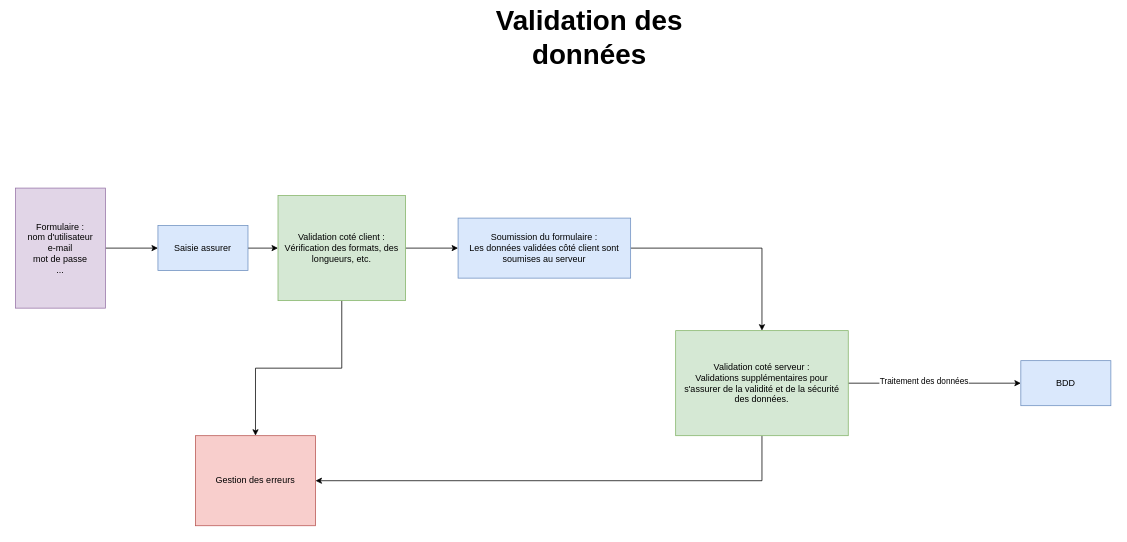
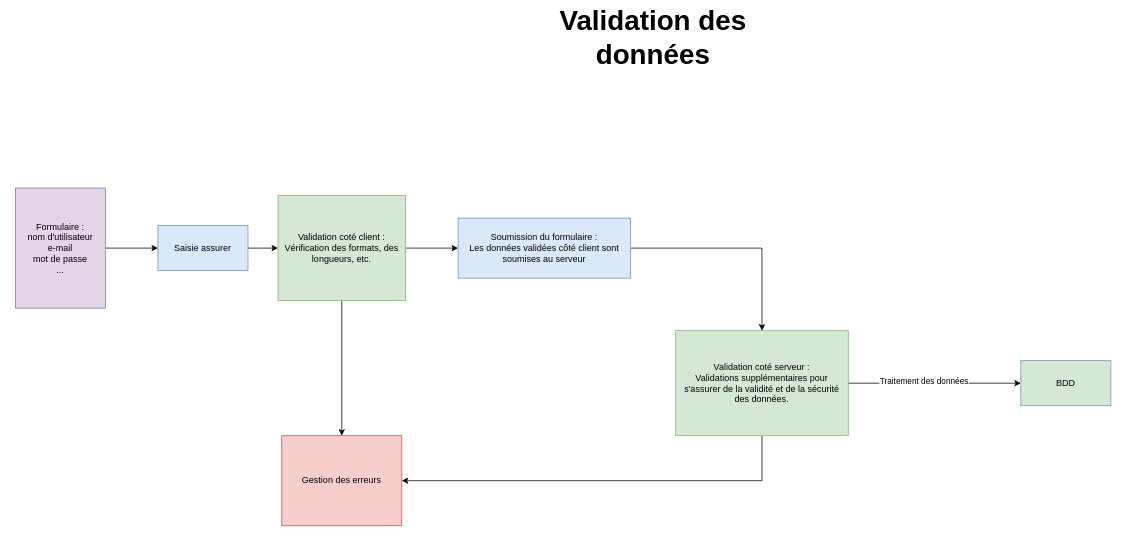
(589, 38) -> (653, 38)
(1065, 383) -> (1065, 383)
(255, 480) -> (342, 480)
